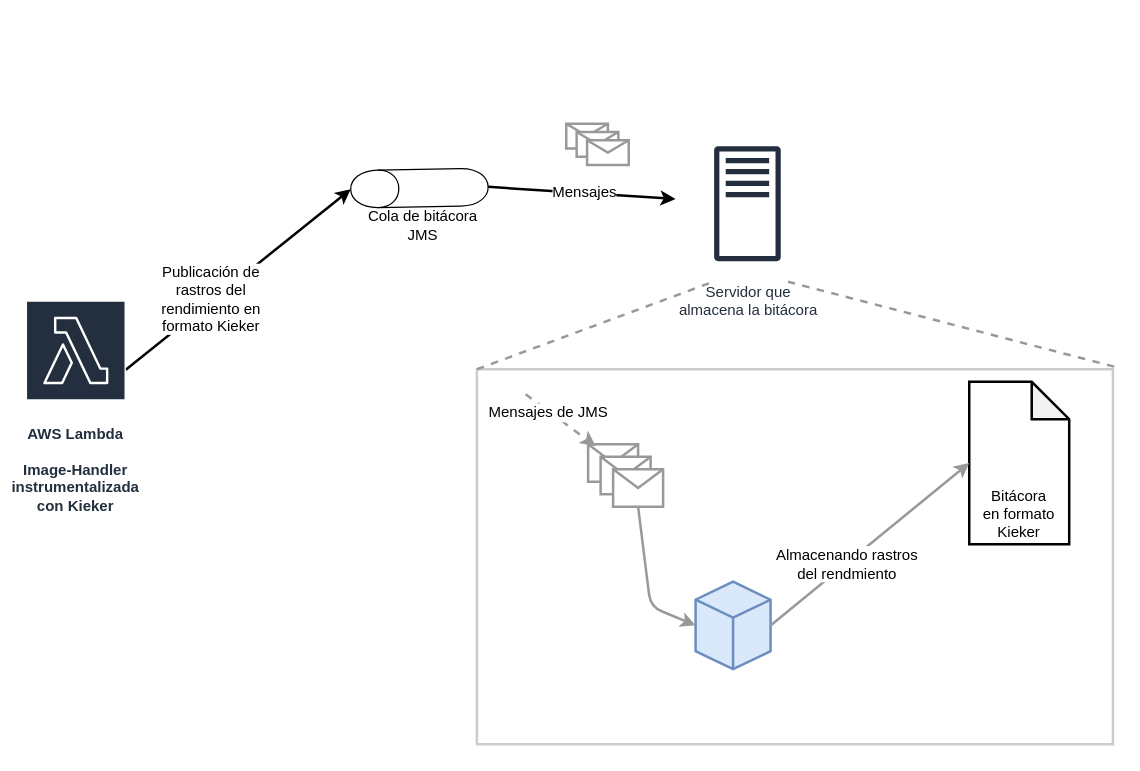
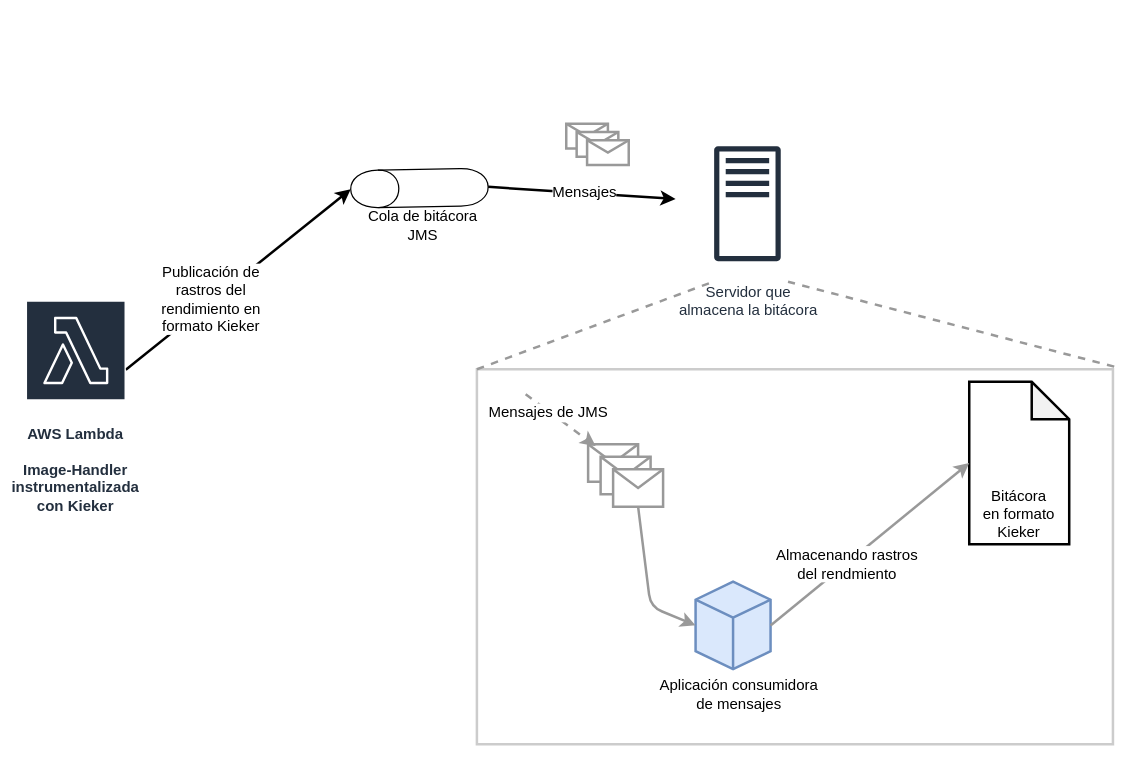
none -> (739, 694)
